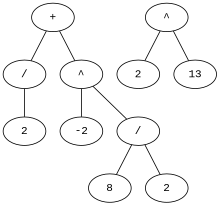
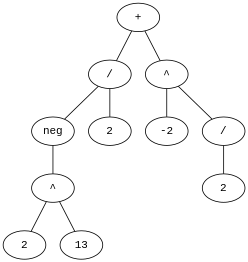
none -> (53, 131)
(110, 188) -> none
